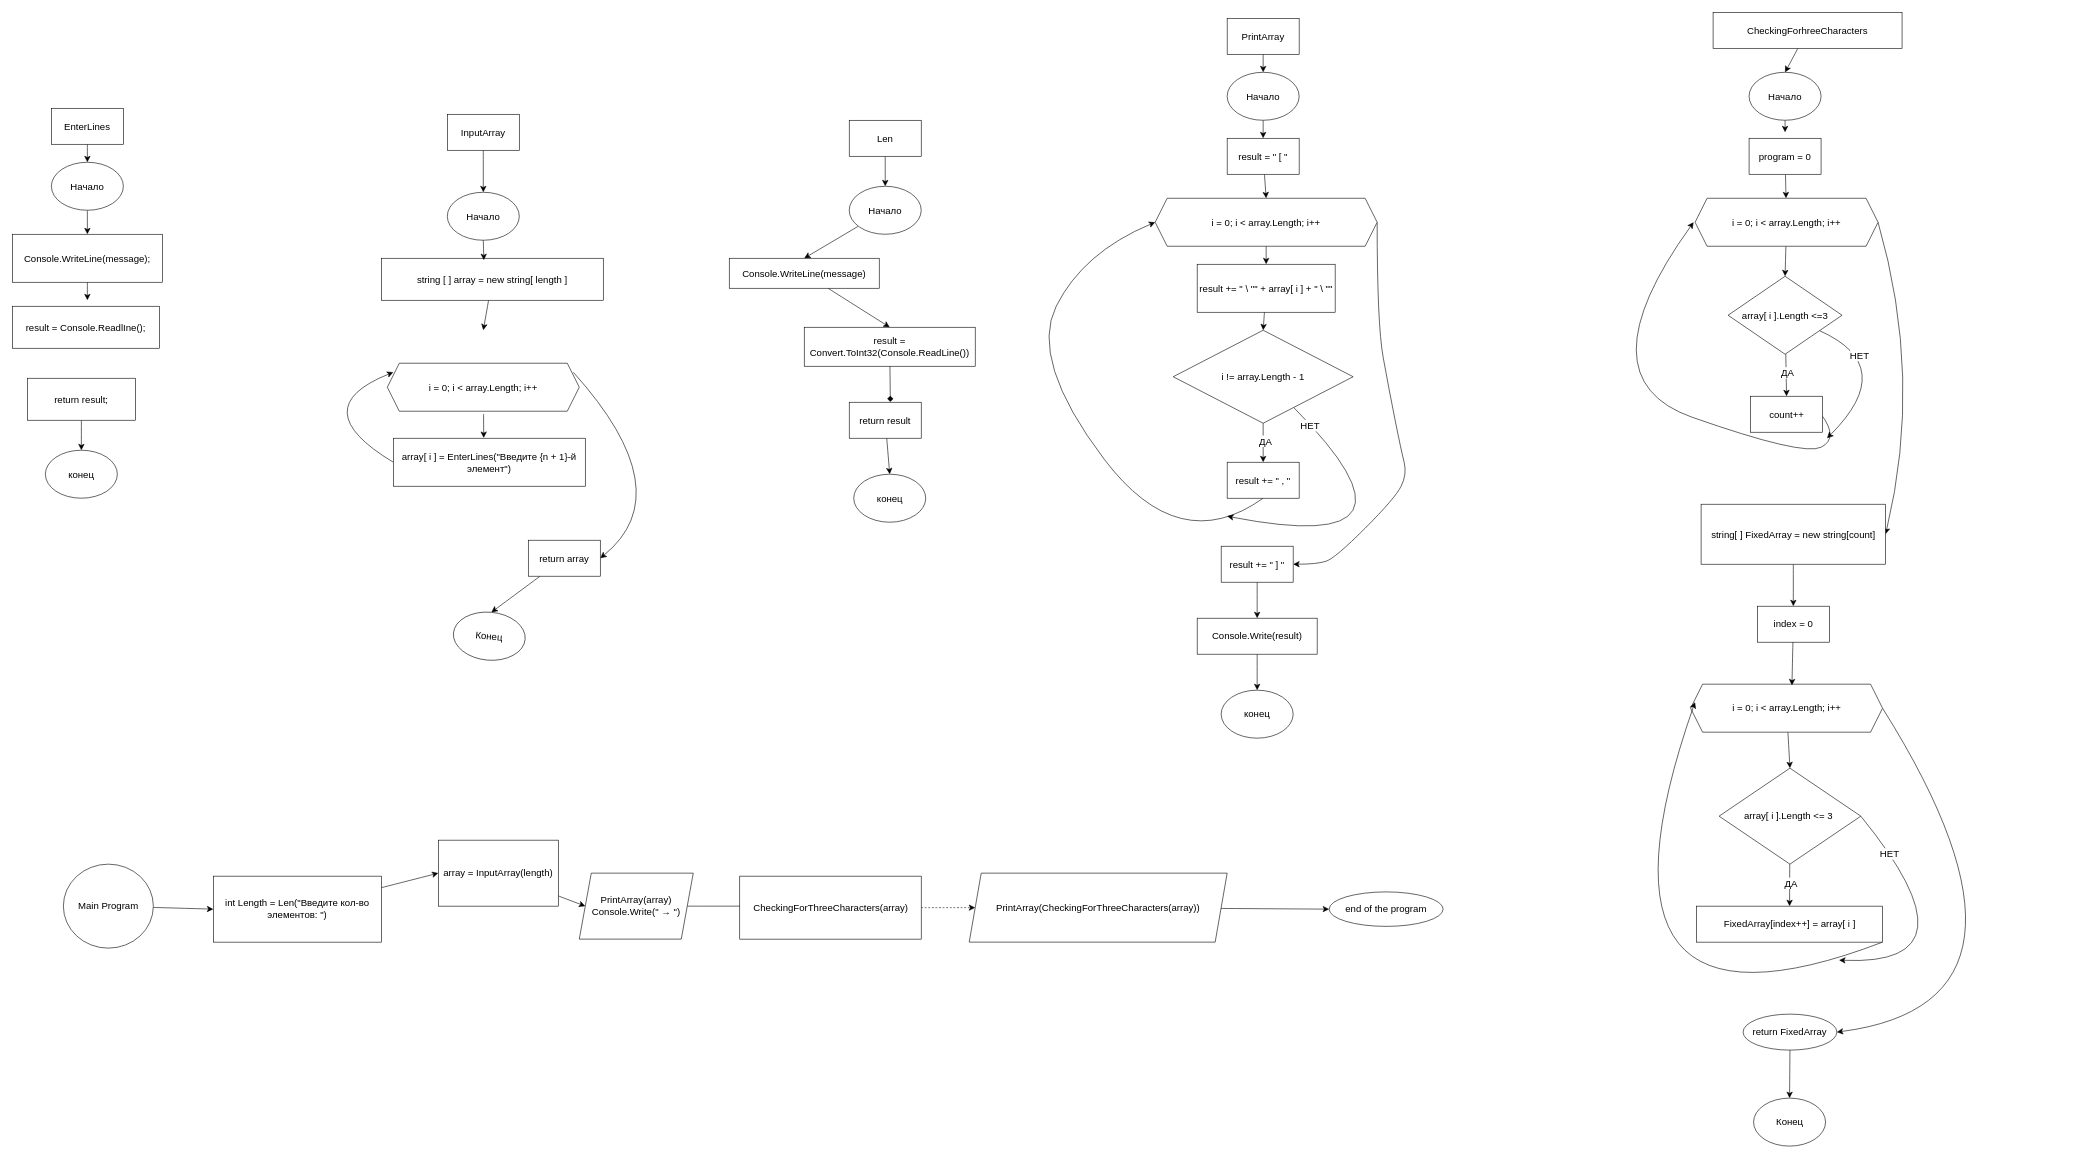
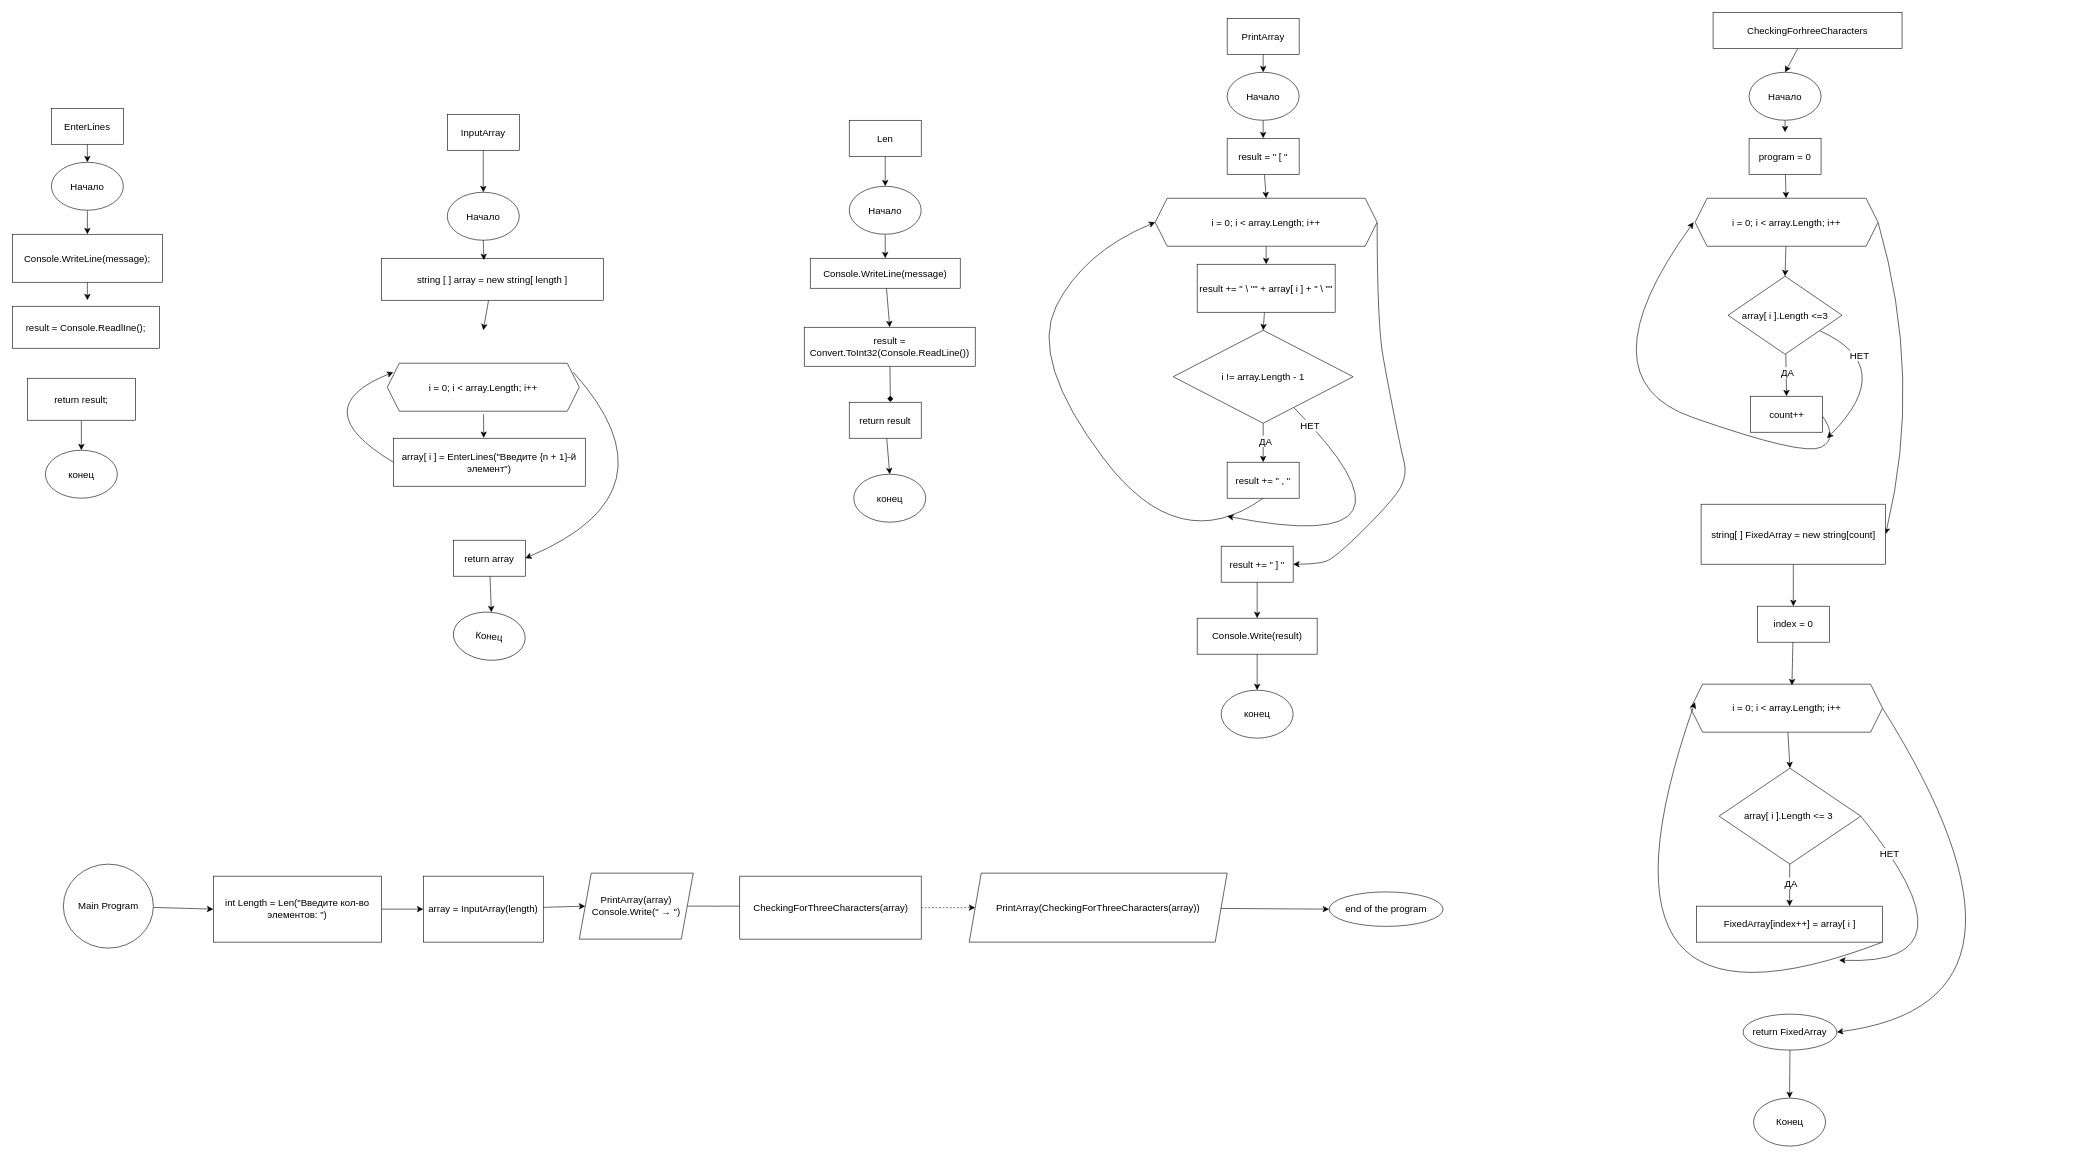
(804, 273) -> (885, 273)
(564, 558) -> (489, 558)
(498, 873) -> (483, 909)
